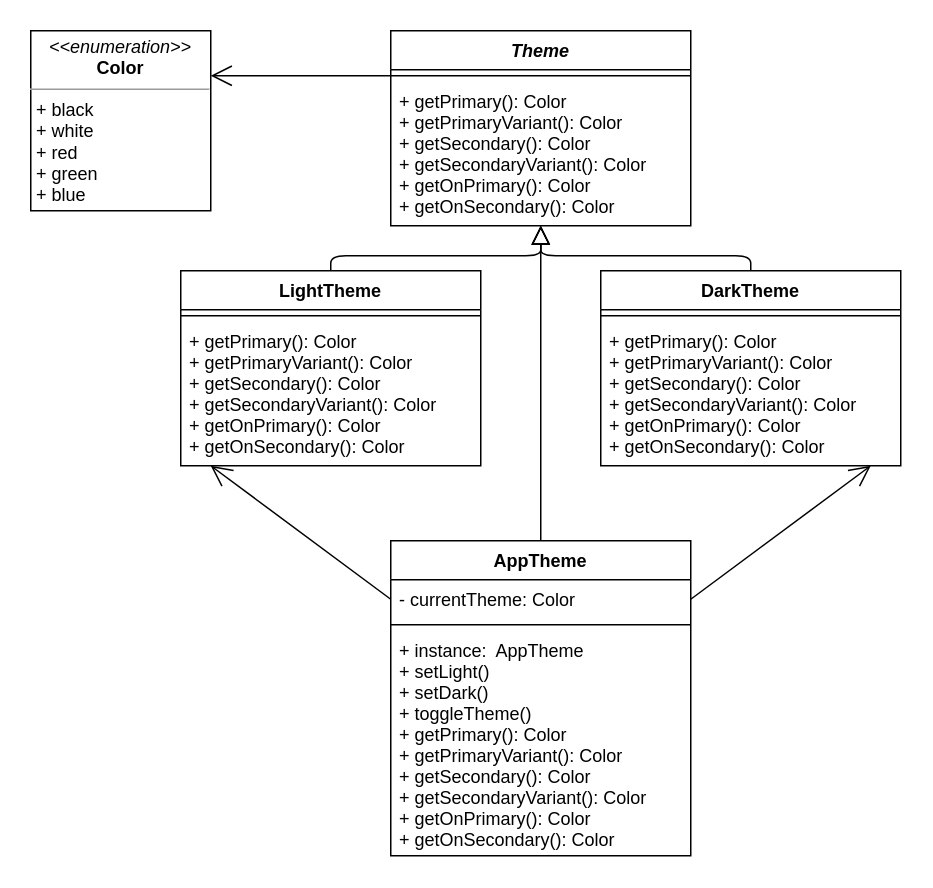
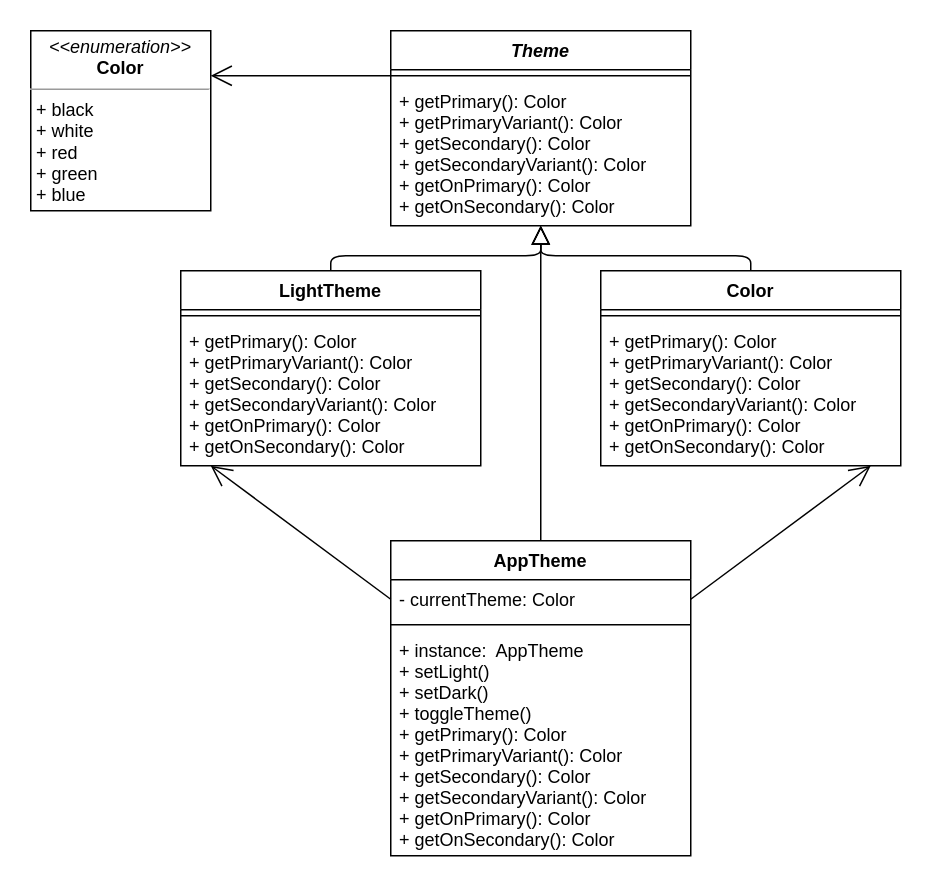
(750, 291) -> (750, 291)
